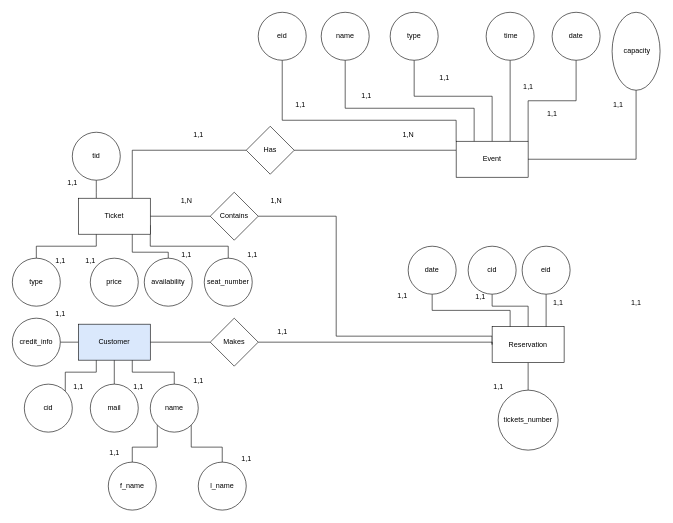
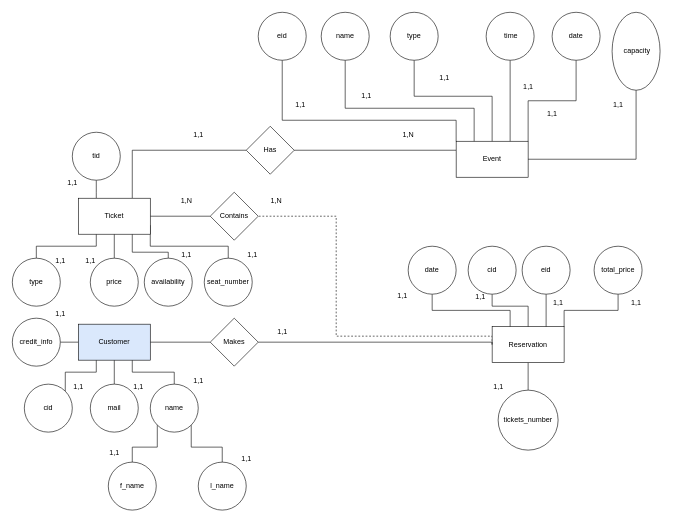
none -> (114, 246)
none -> (618, 270)
none -> (591, 311)
(336, 317) -> (336, 317)
